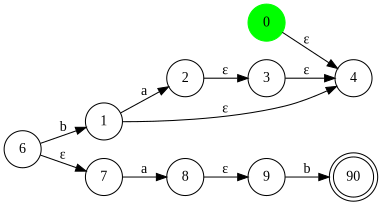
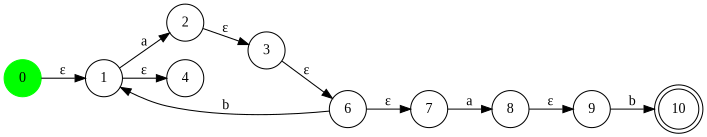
(306, 48) -> (58, 78)
(305, 78) -> (303, 77)
(354, 177) -> (679, 109)
